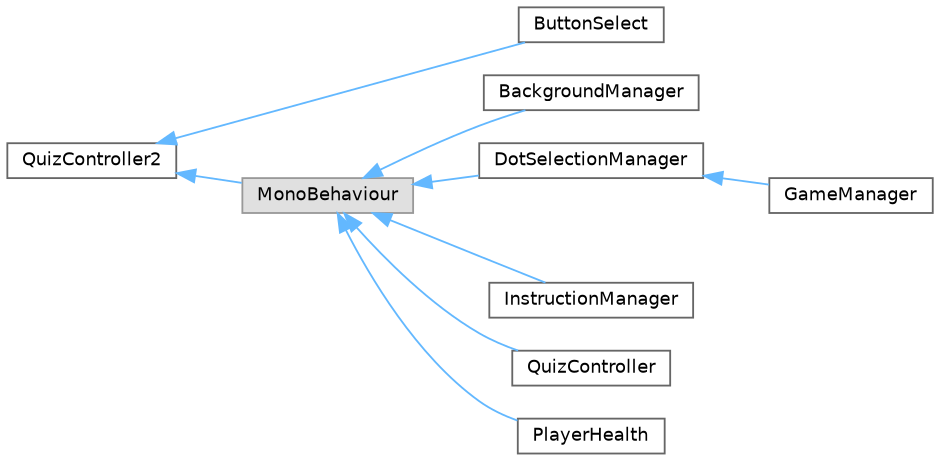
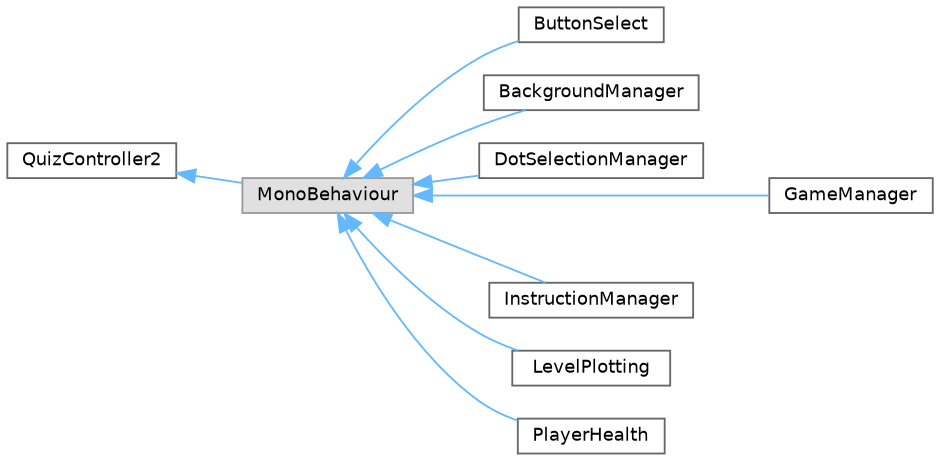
(350, 90) -> (430, 92)
(746, 181) -> (600, 196)
(591, 368) -> (591, 368)
